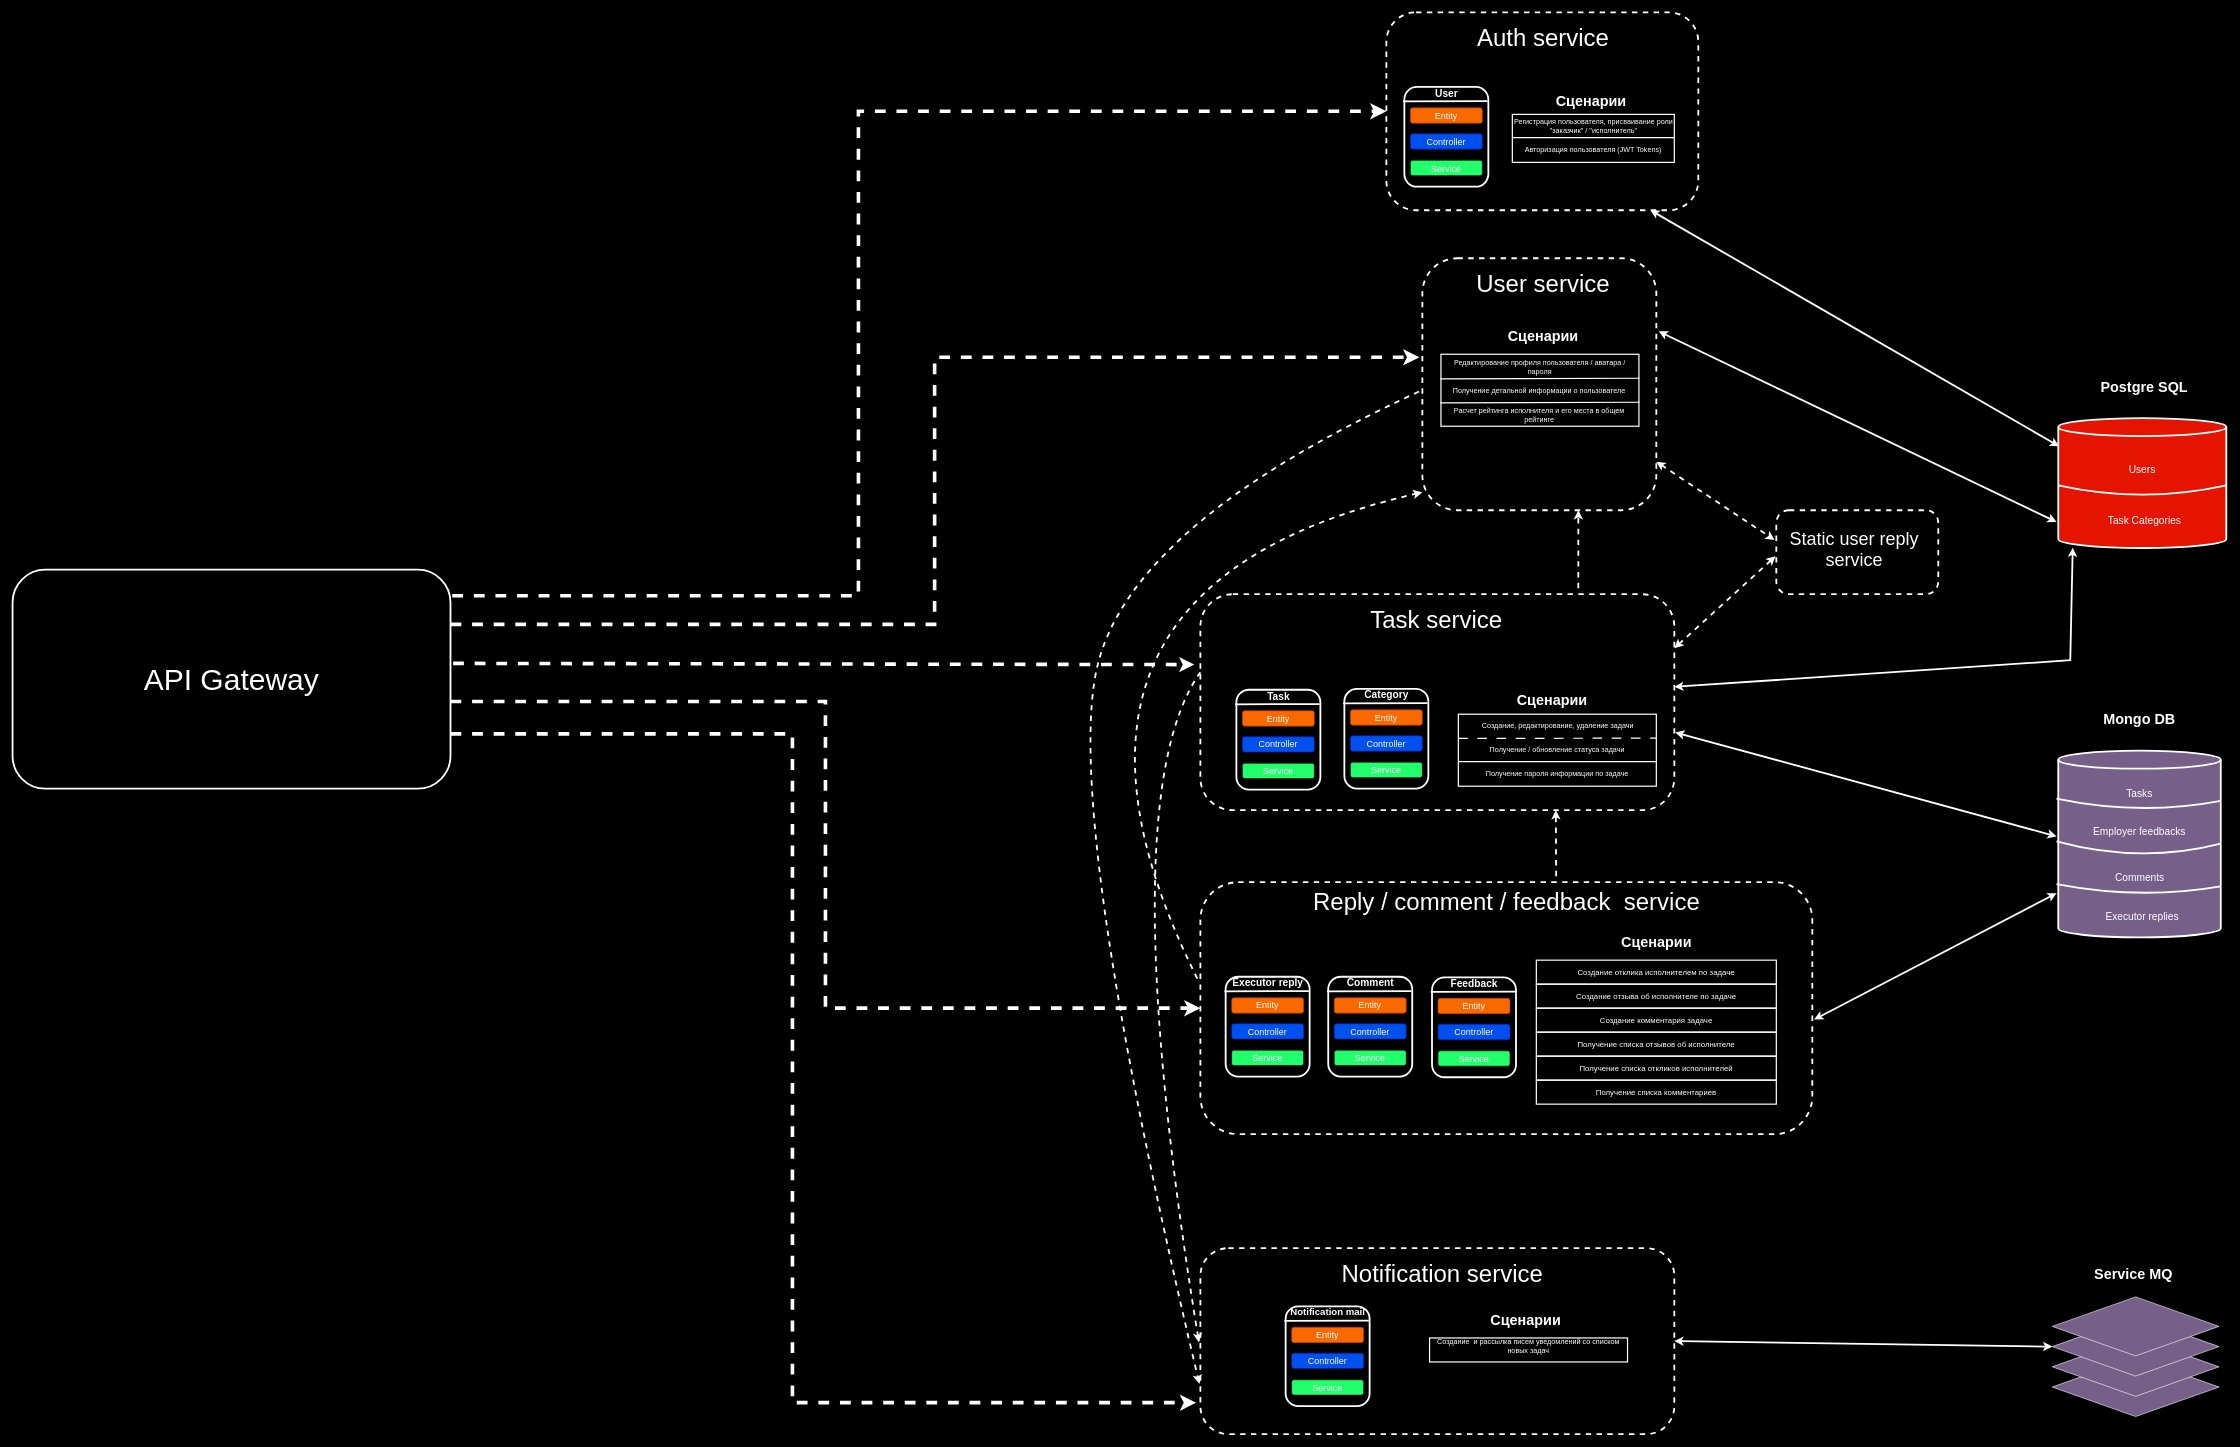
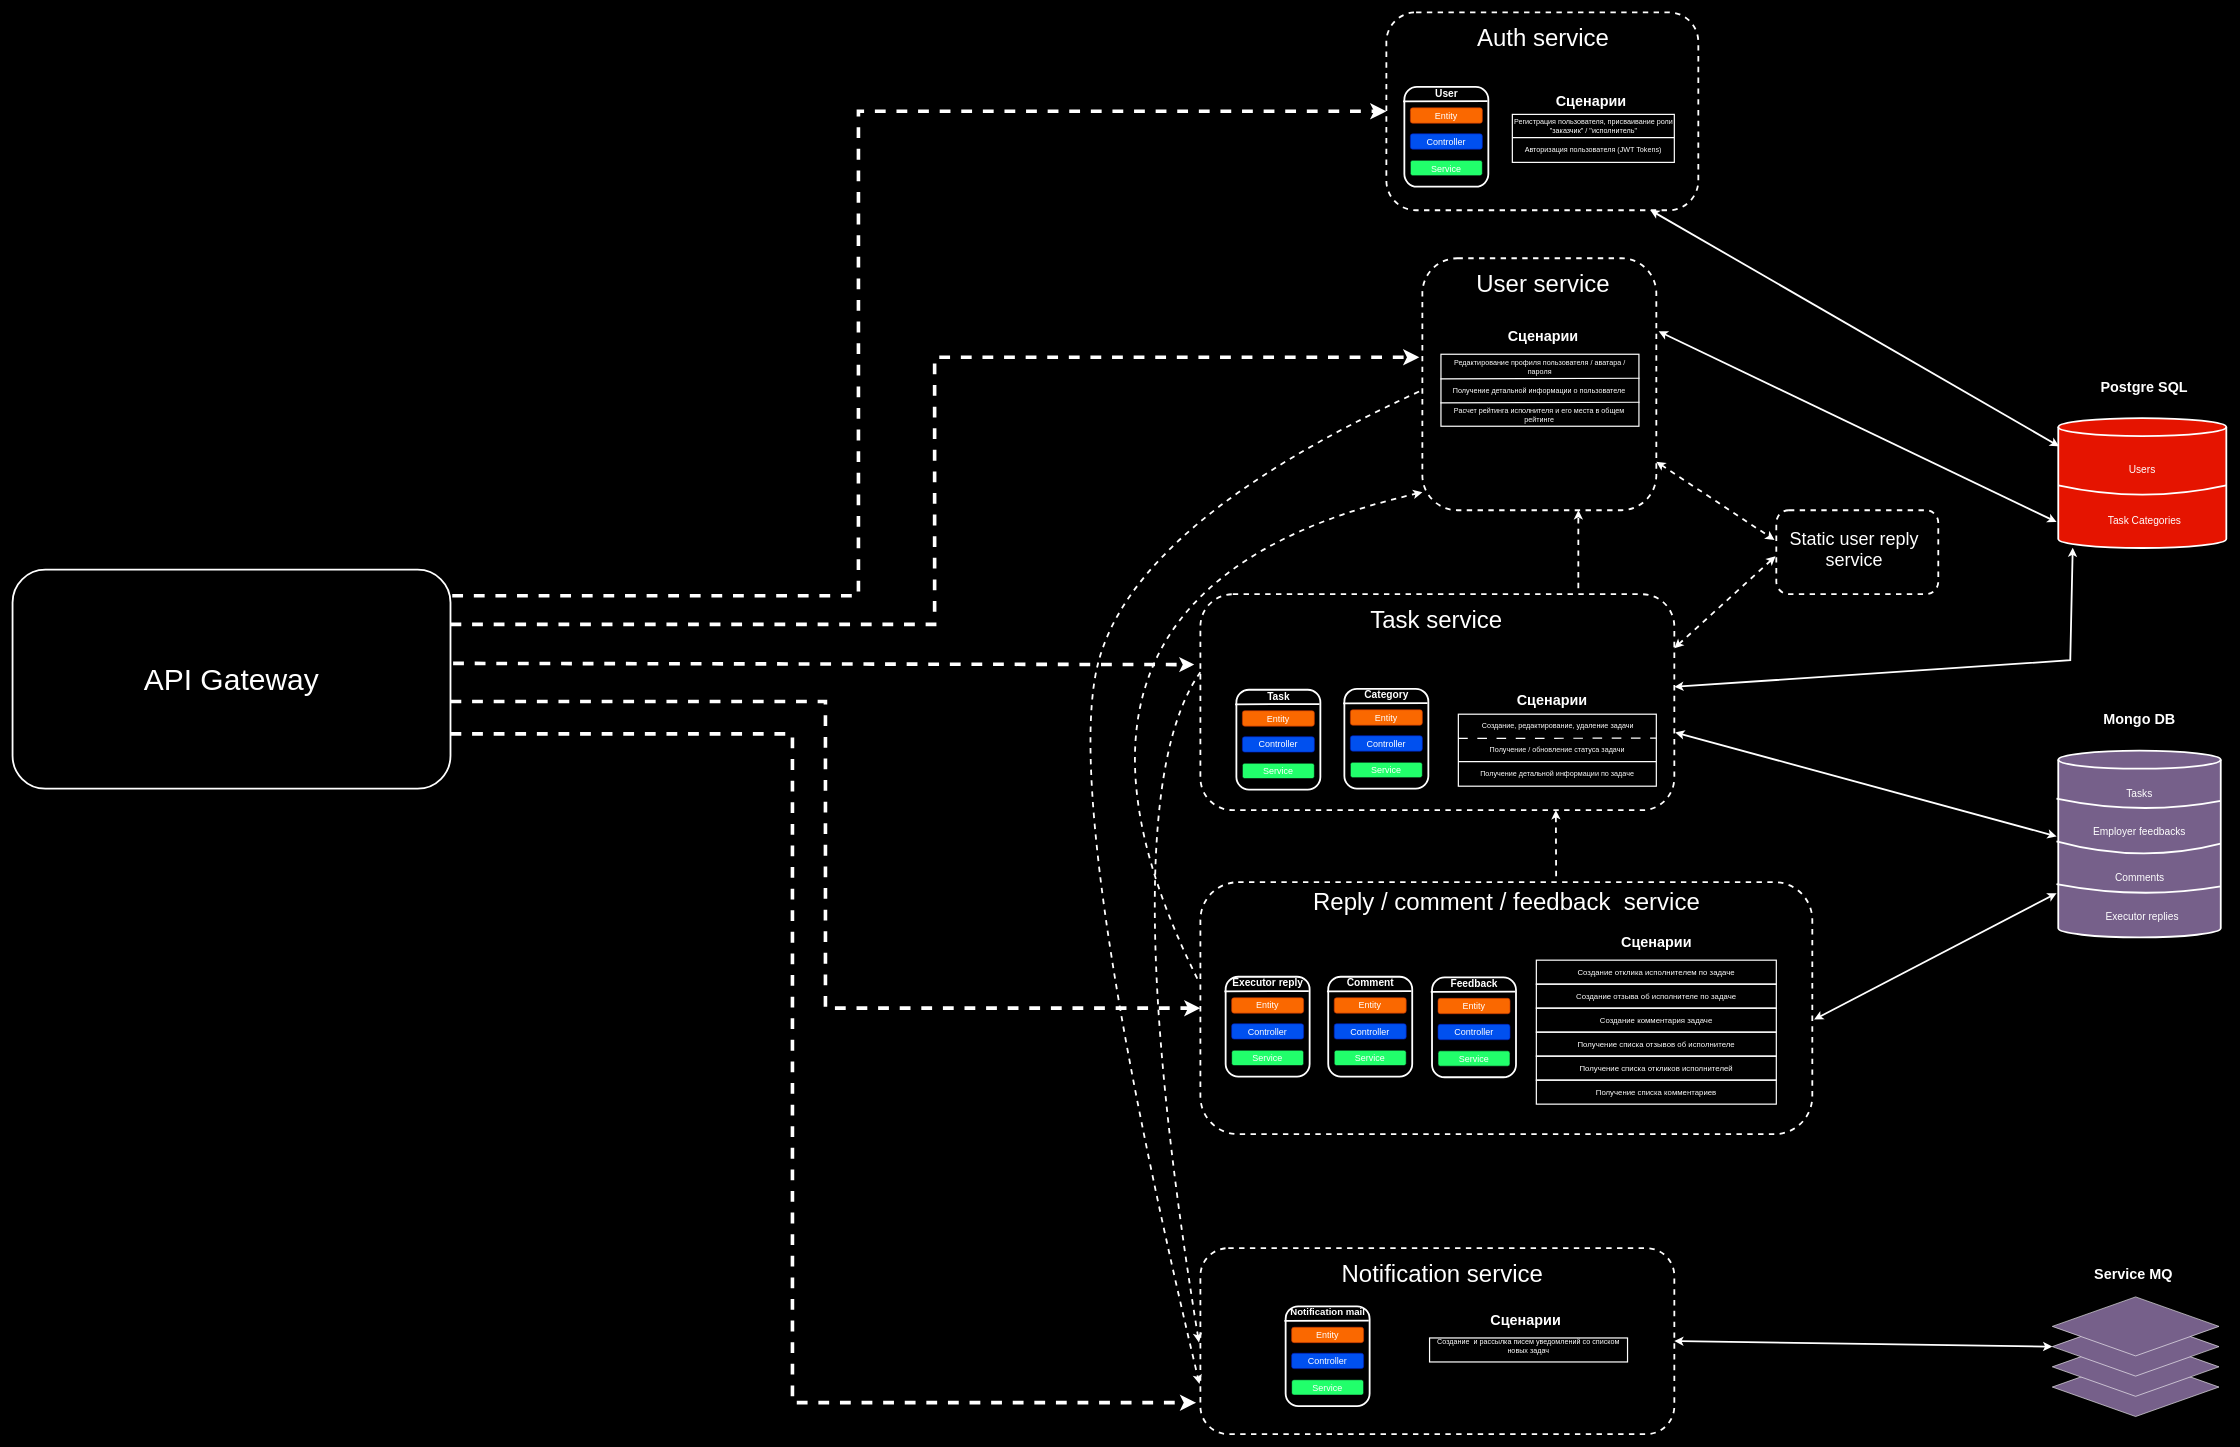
(1557, 774) -> (1557, 774)
